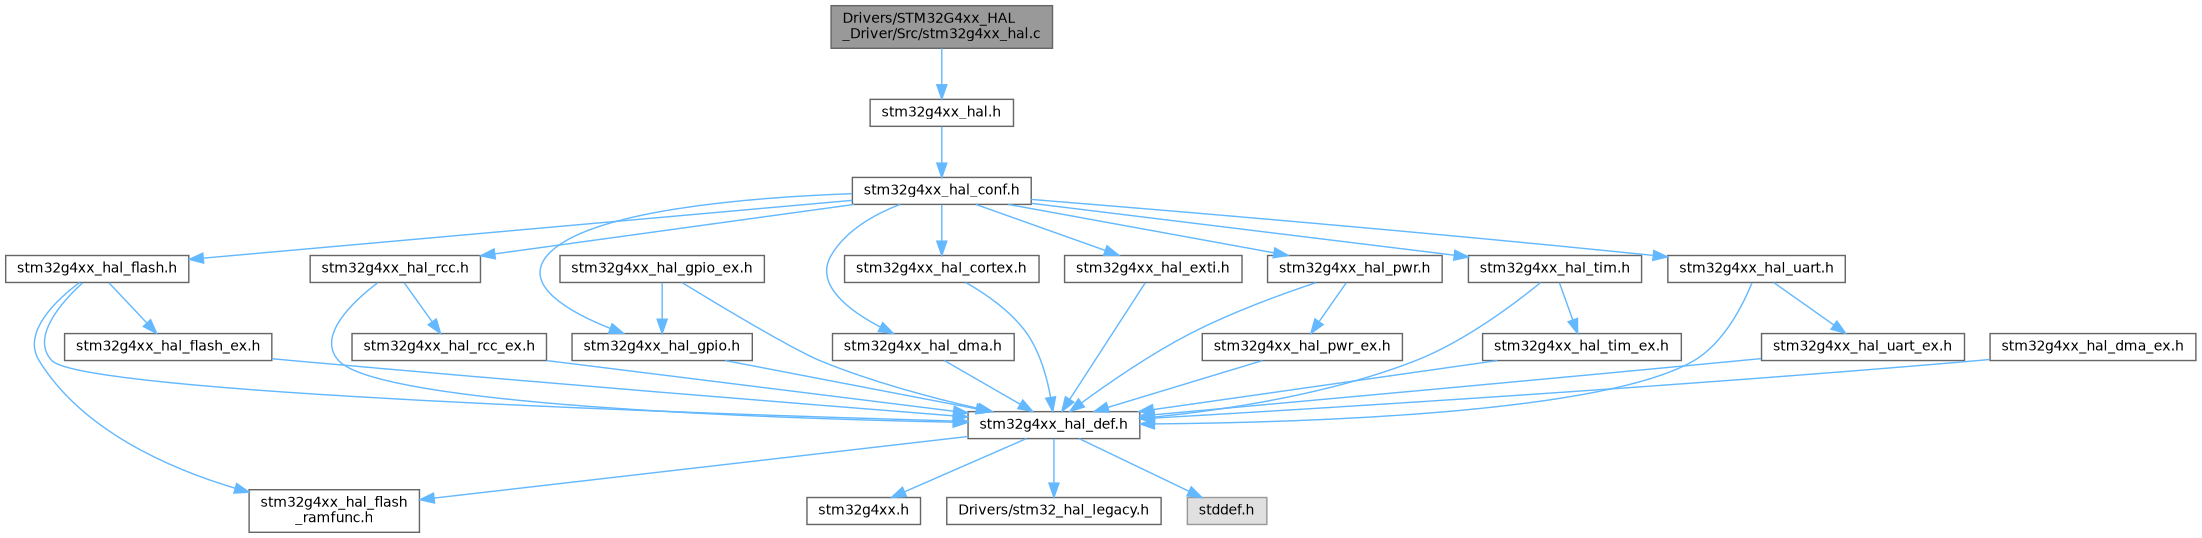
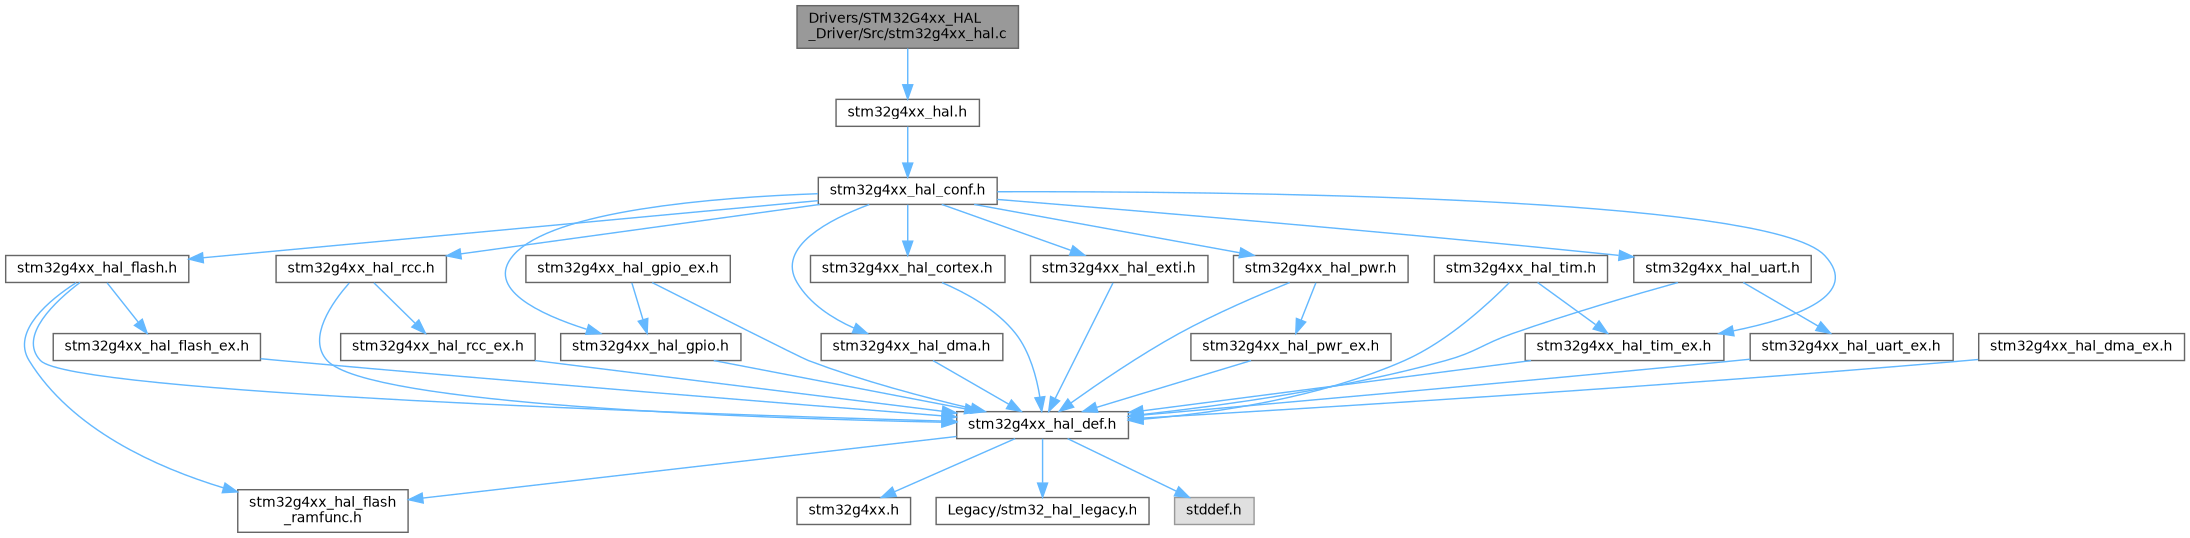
(1243, 229) -> (1487, 202)
(1054, 511) -> (1043, 511)
